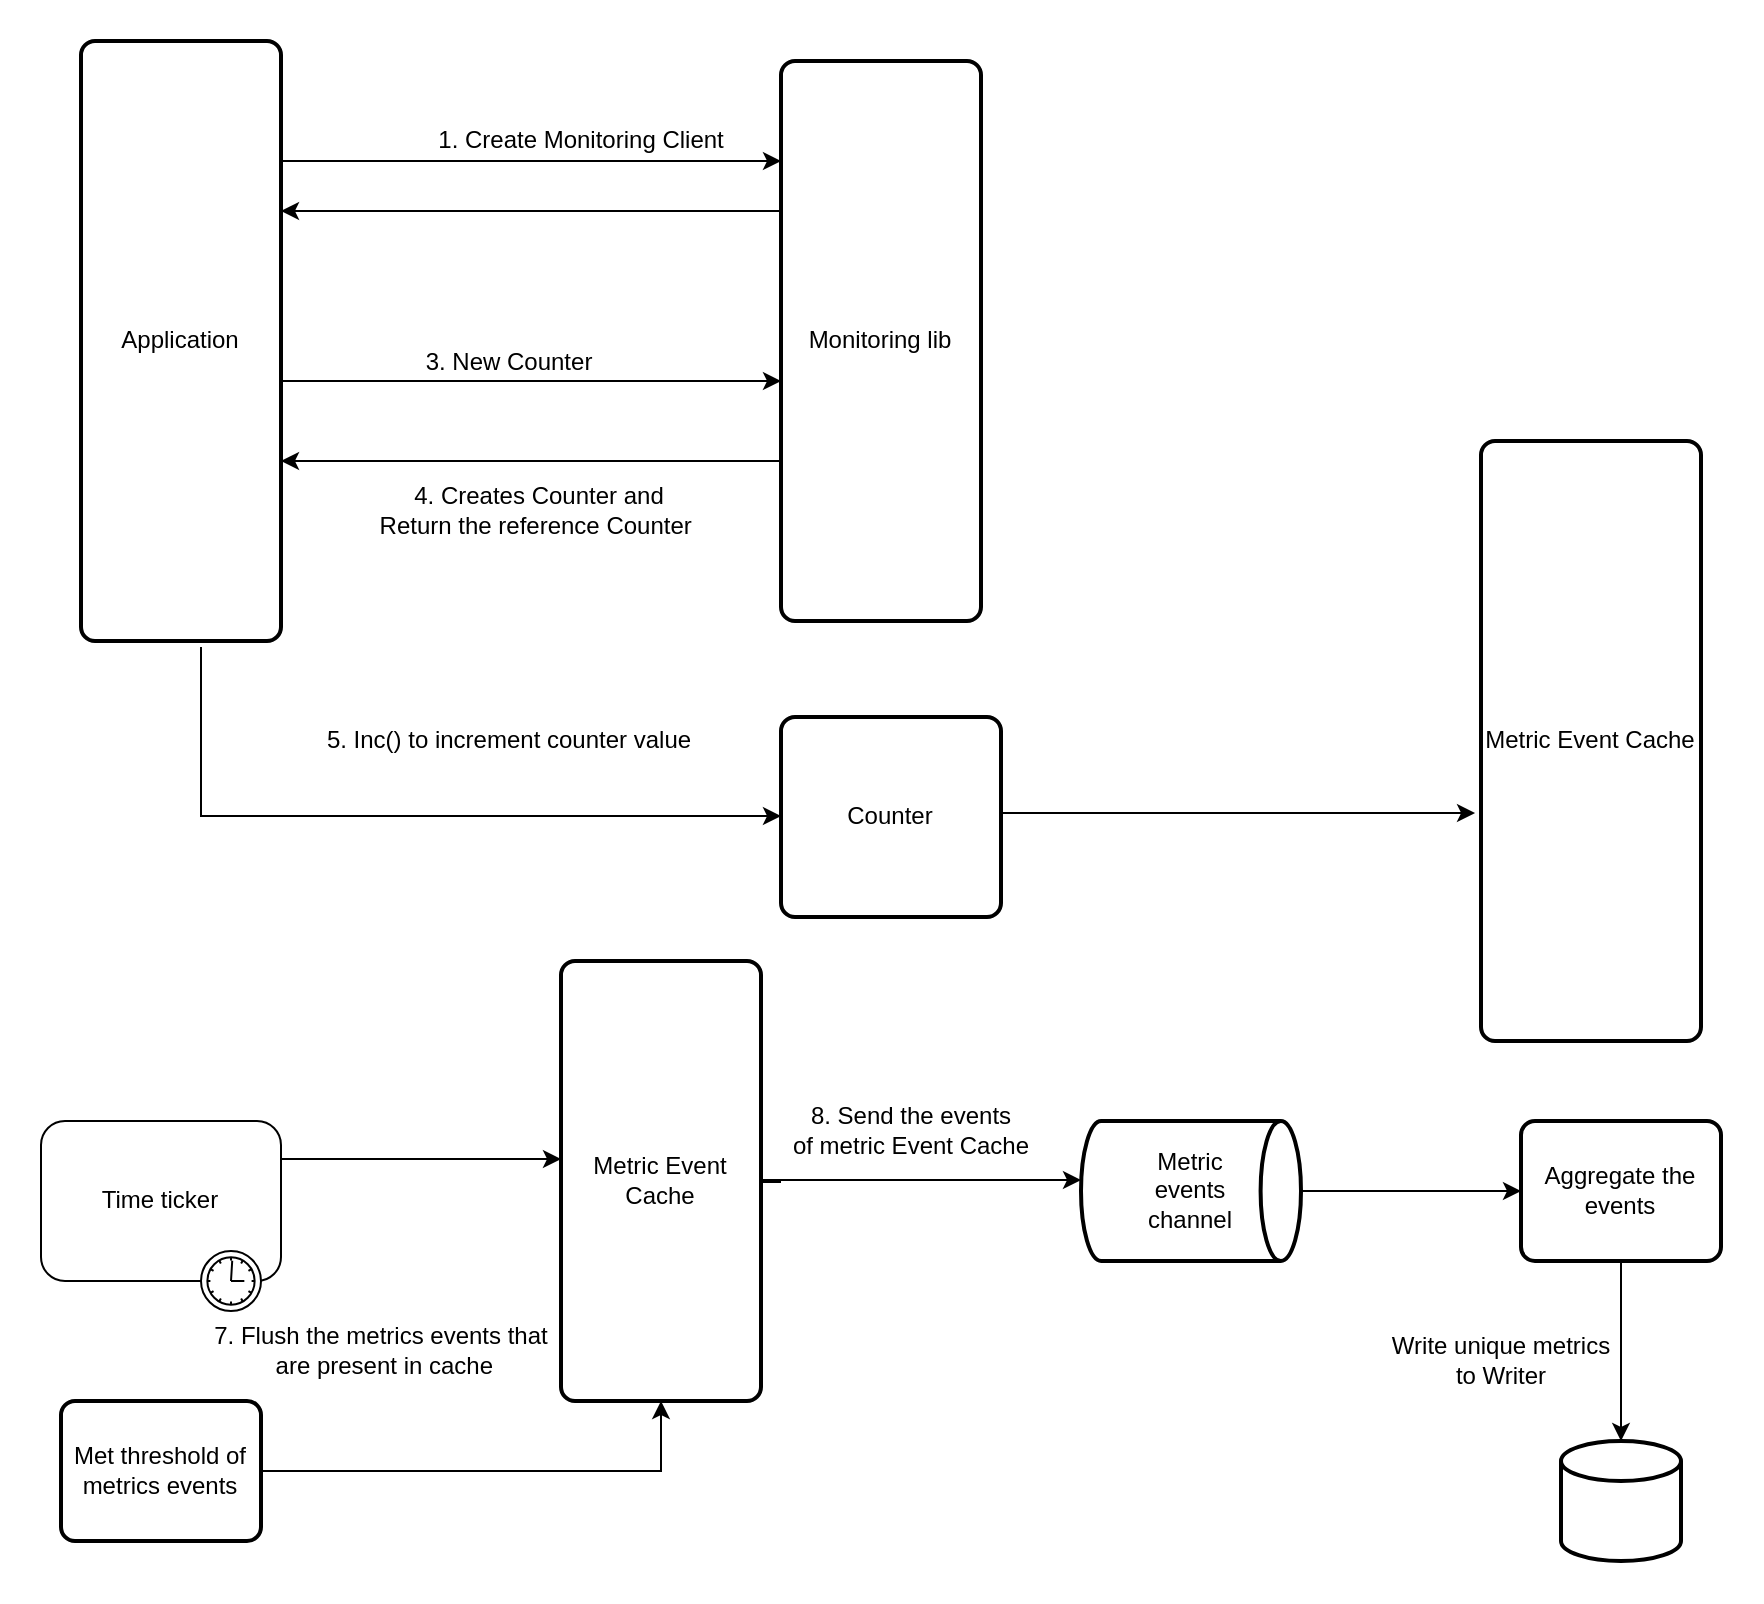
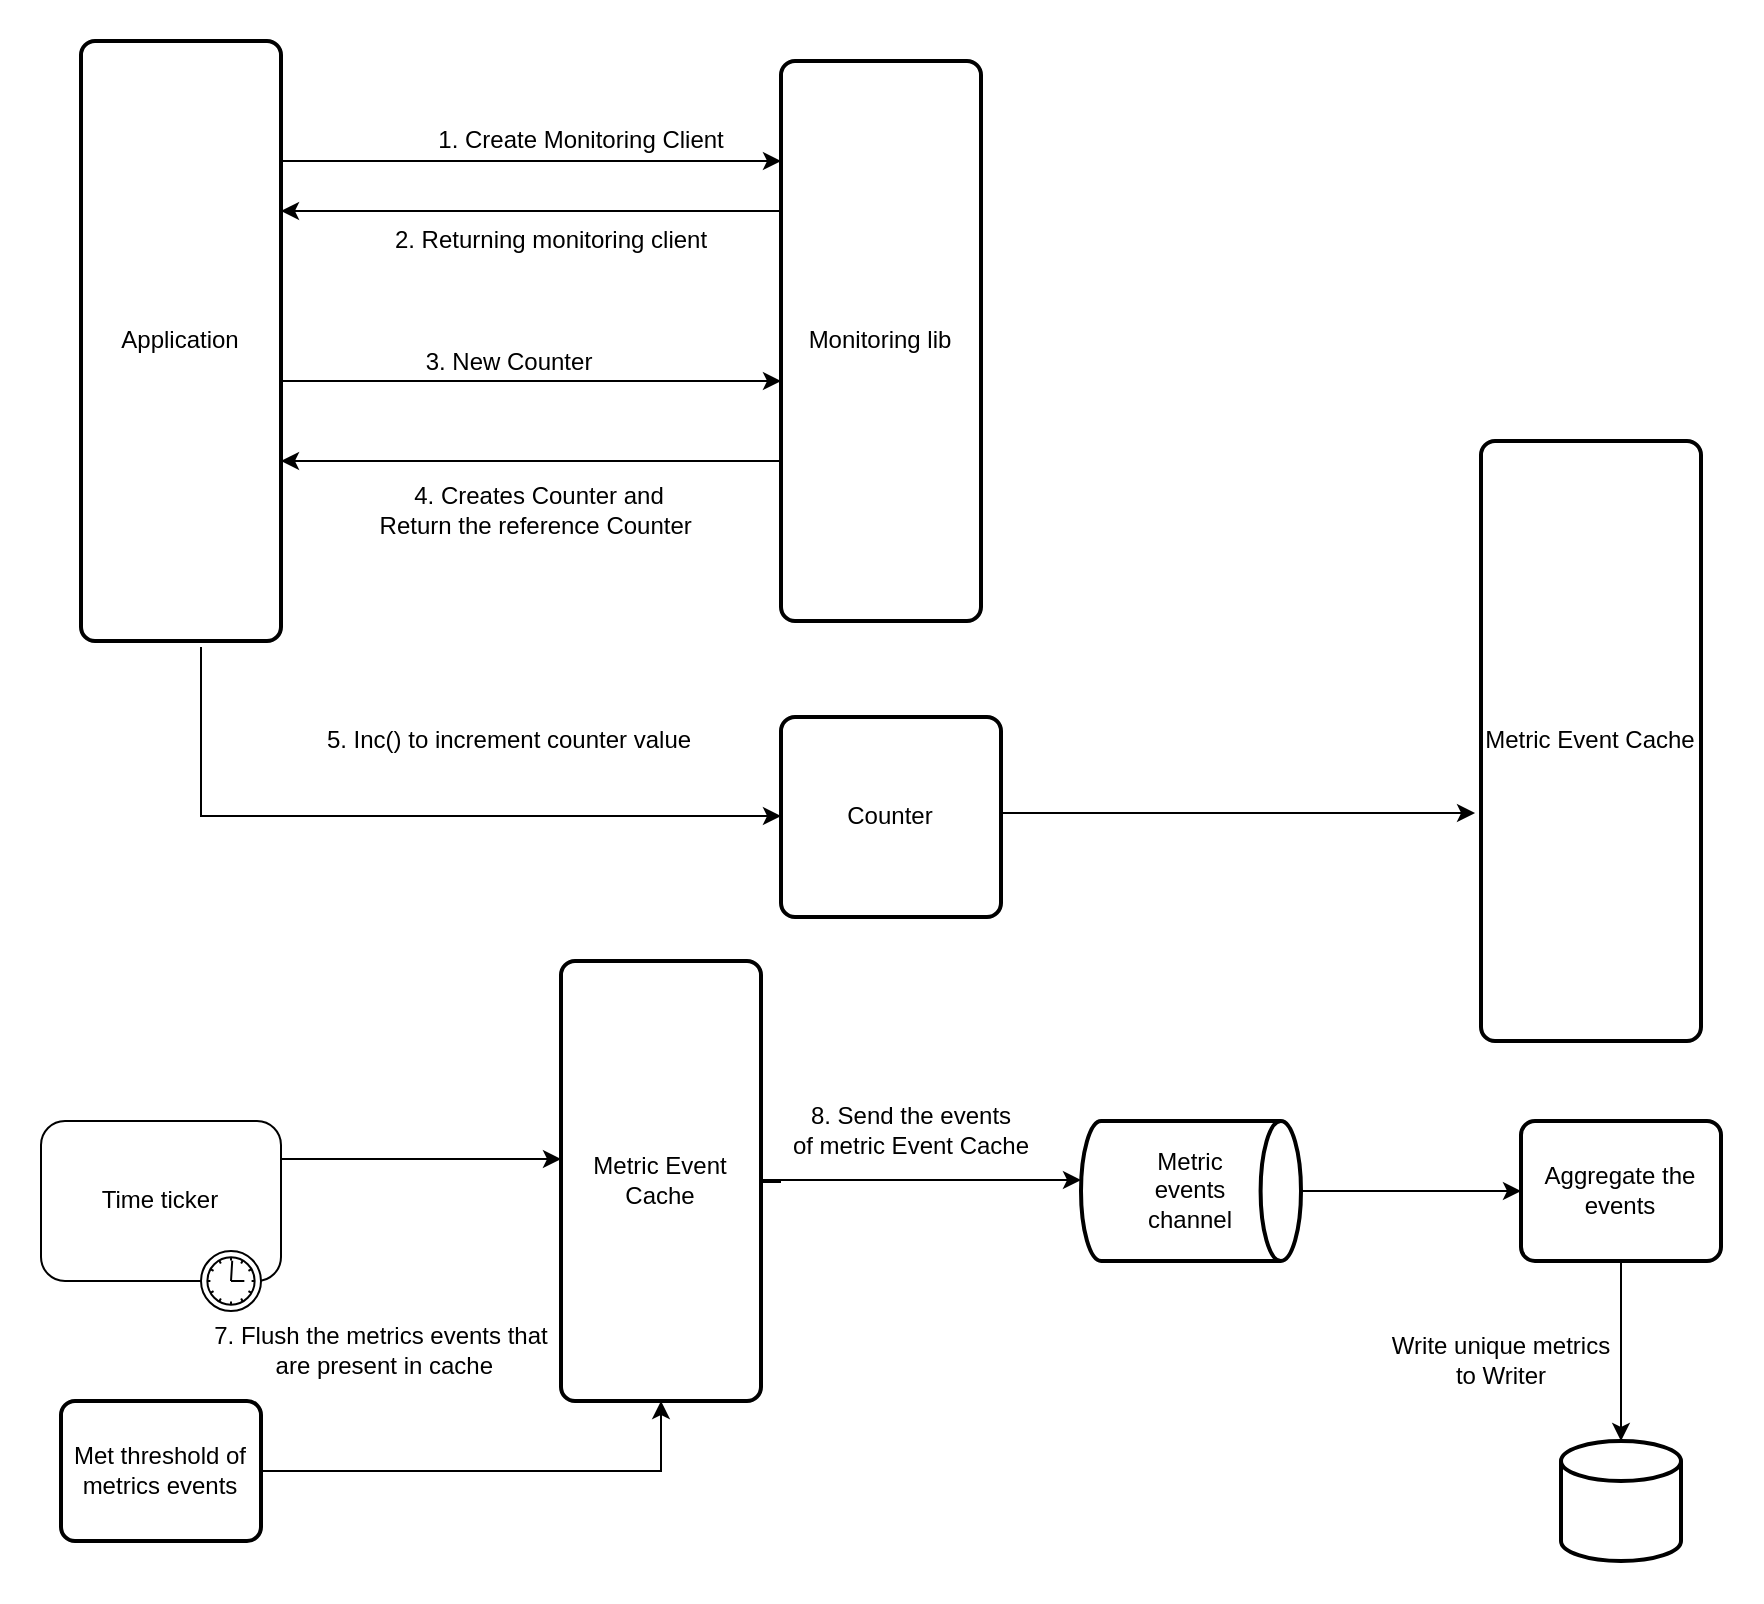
none -> (551, 241)
